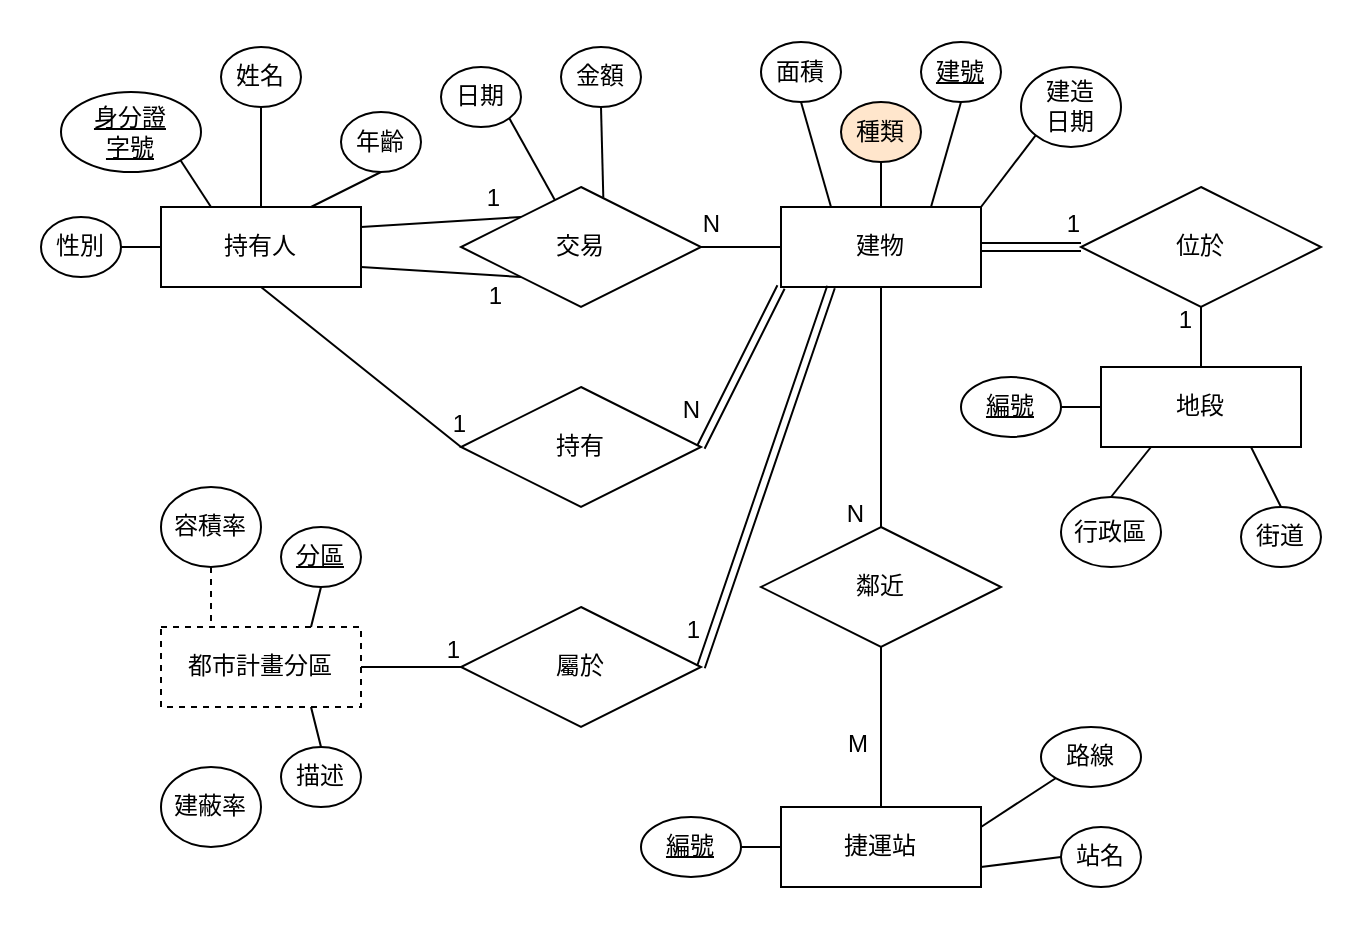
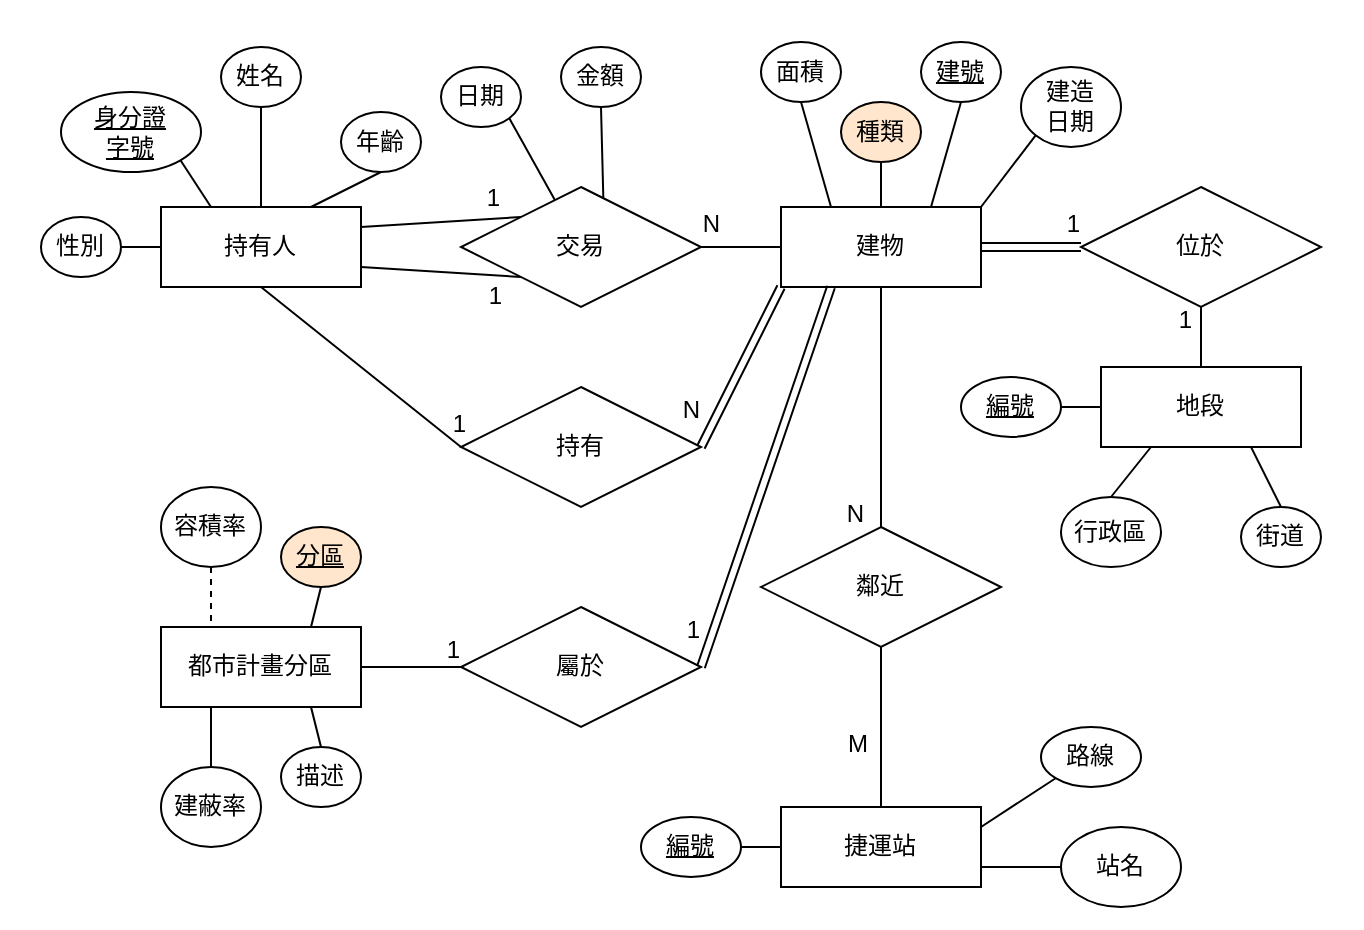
(321, 557) -> (321, 557)
(261, 667) -> (261, 667)
none -> (211, 737)
(1101, 857) -> (1121, 867)
